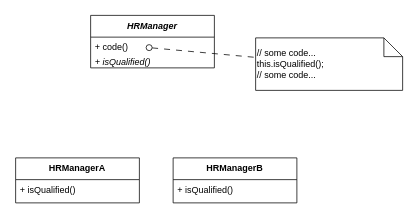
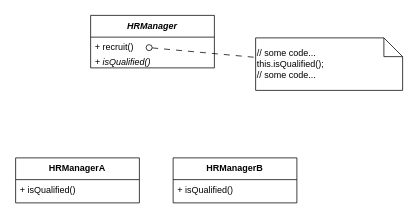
(113, 47) -> (120, 47)
